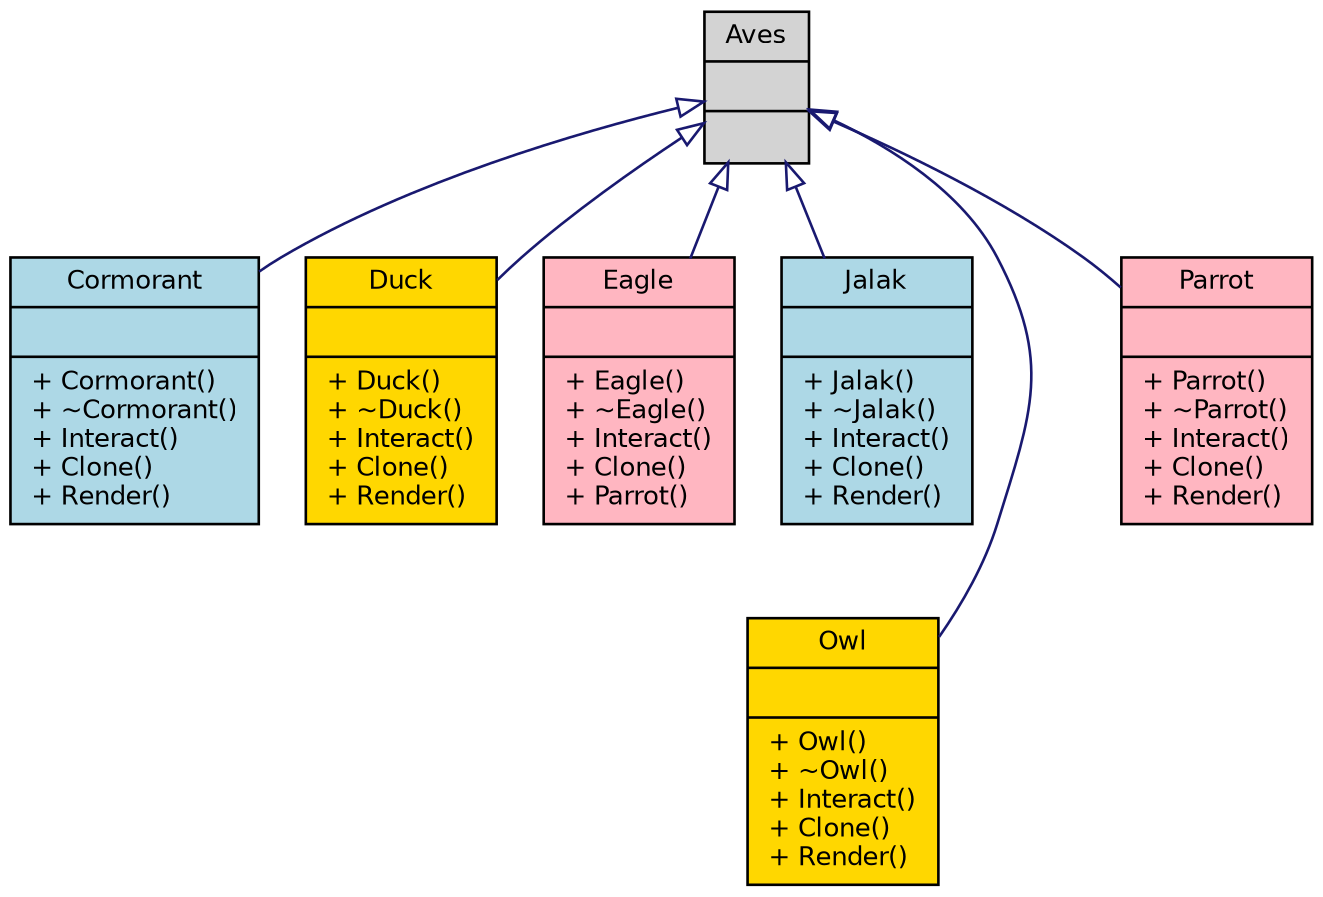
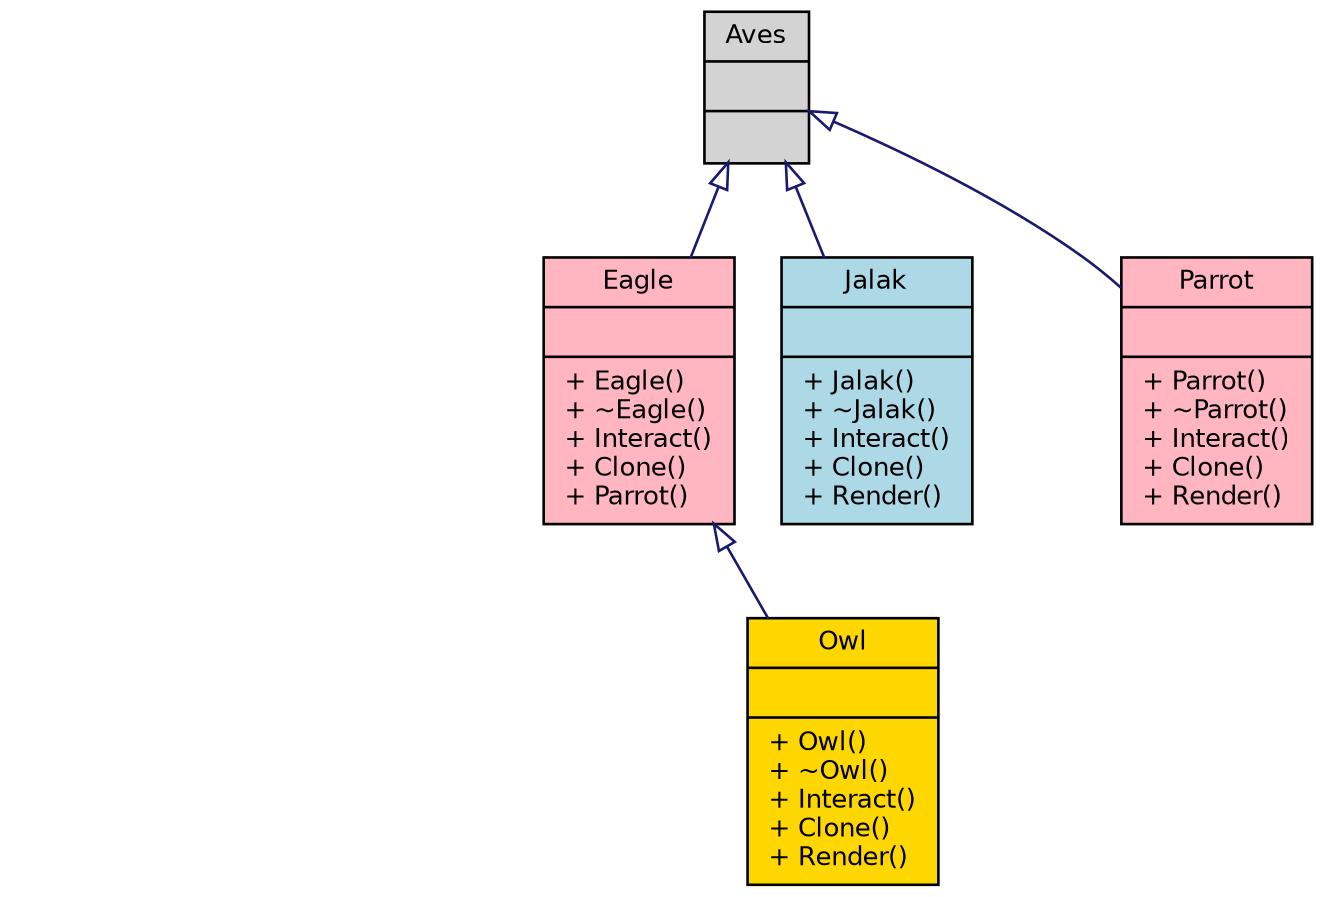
(1028, 345) -> (748, 583)
(135, 391) -> none
(401, 391) -> none
